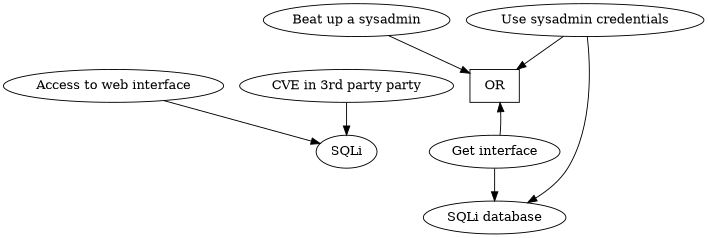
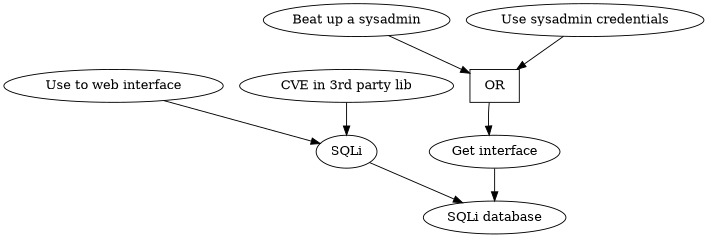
(114, 86) -> (114, 86)
(347, 86) -> (347, 86)
(501, 123) -> (489, 114)
(584, 126) -> (412, 181)
